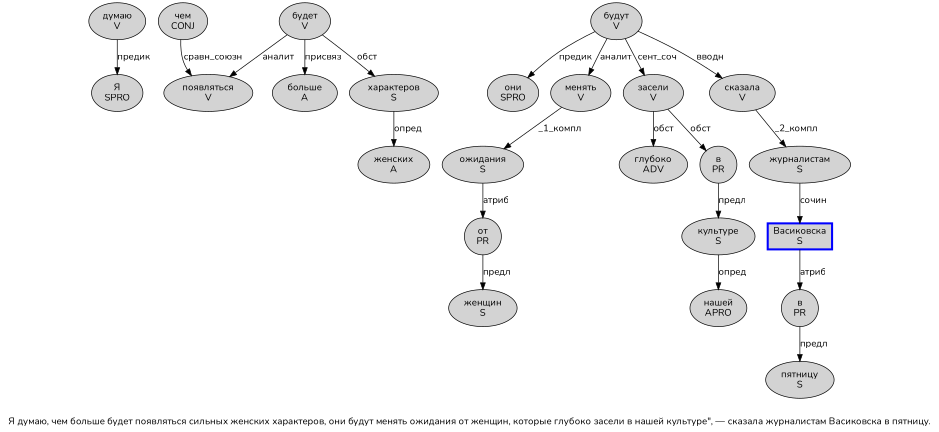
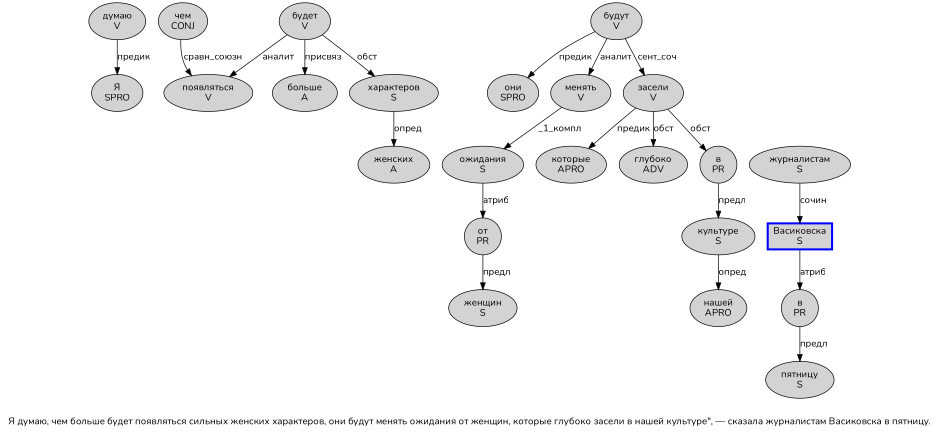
(742, 93) -> none
none -> (571, 165)
